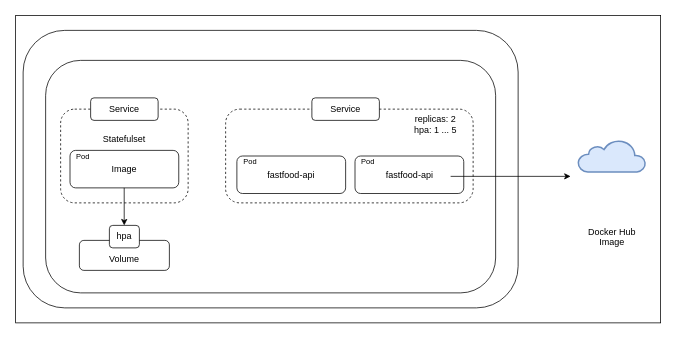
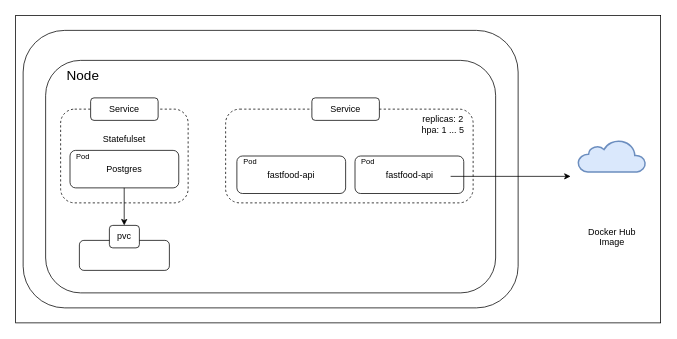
none -> (83, 75)
(435, 124) -> (443, 124)
(124, 169) -> (124, 169)
(124, 237) -> (124, 237)
(124, 259) -> none
